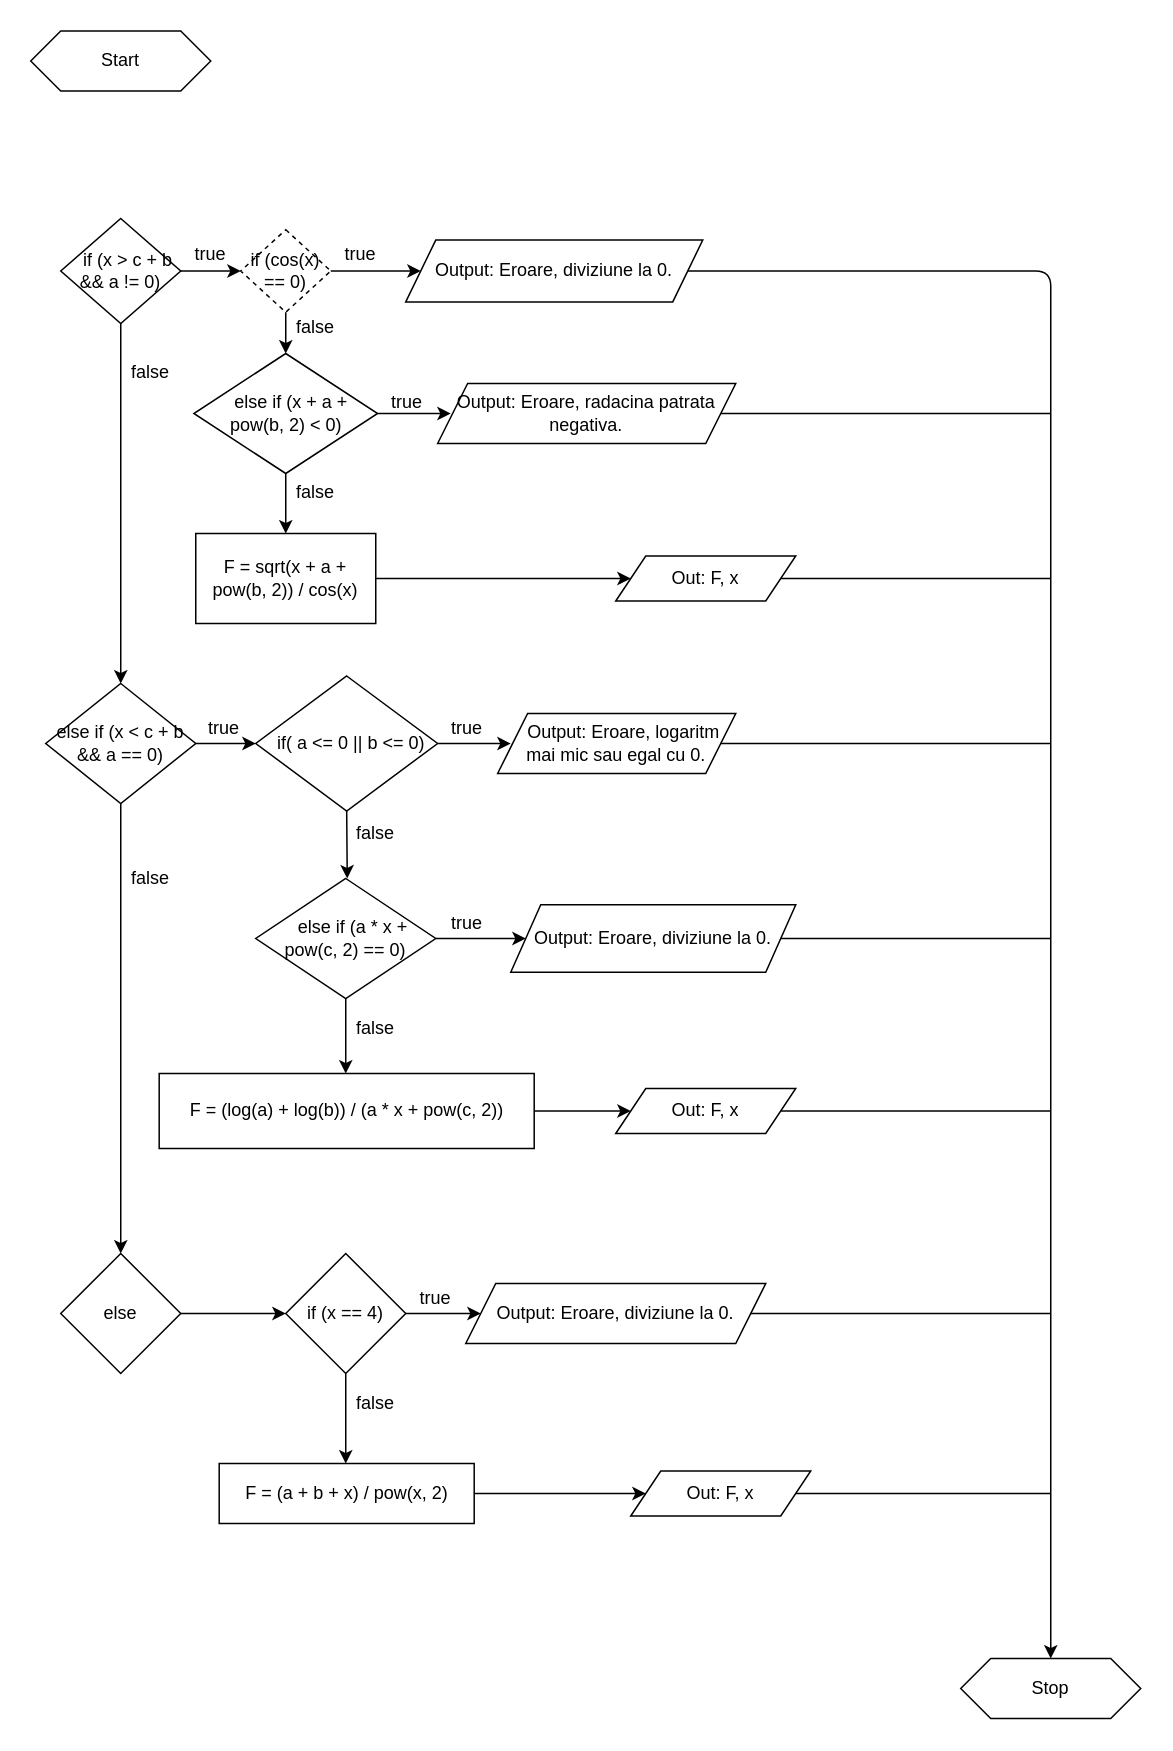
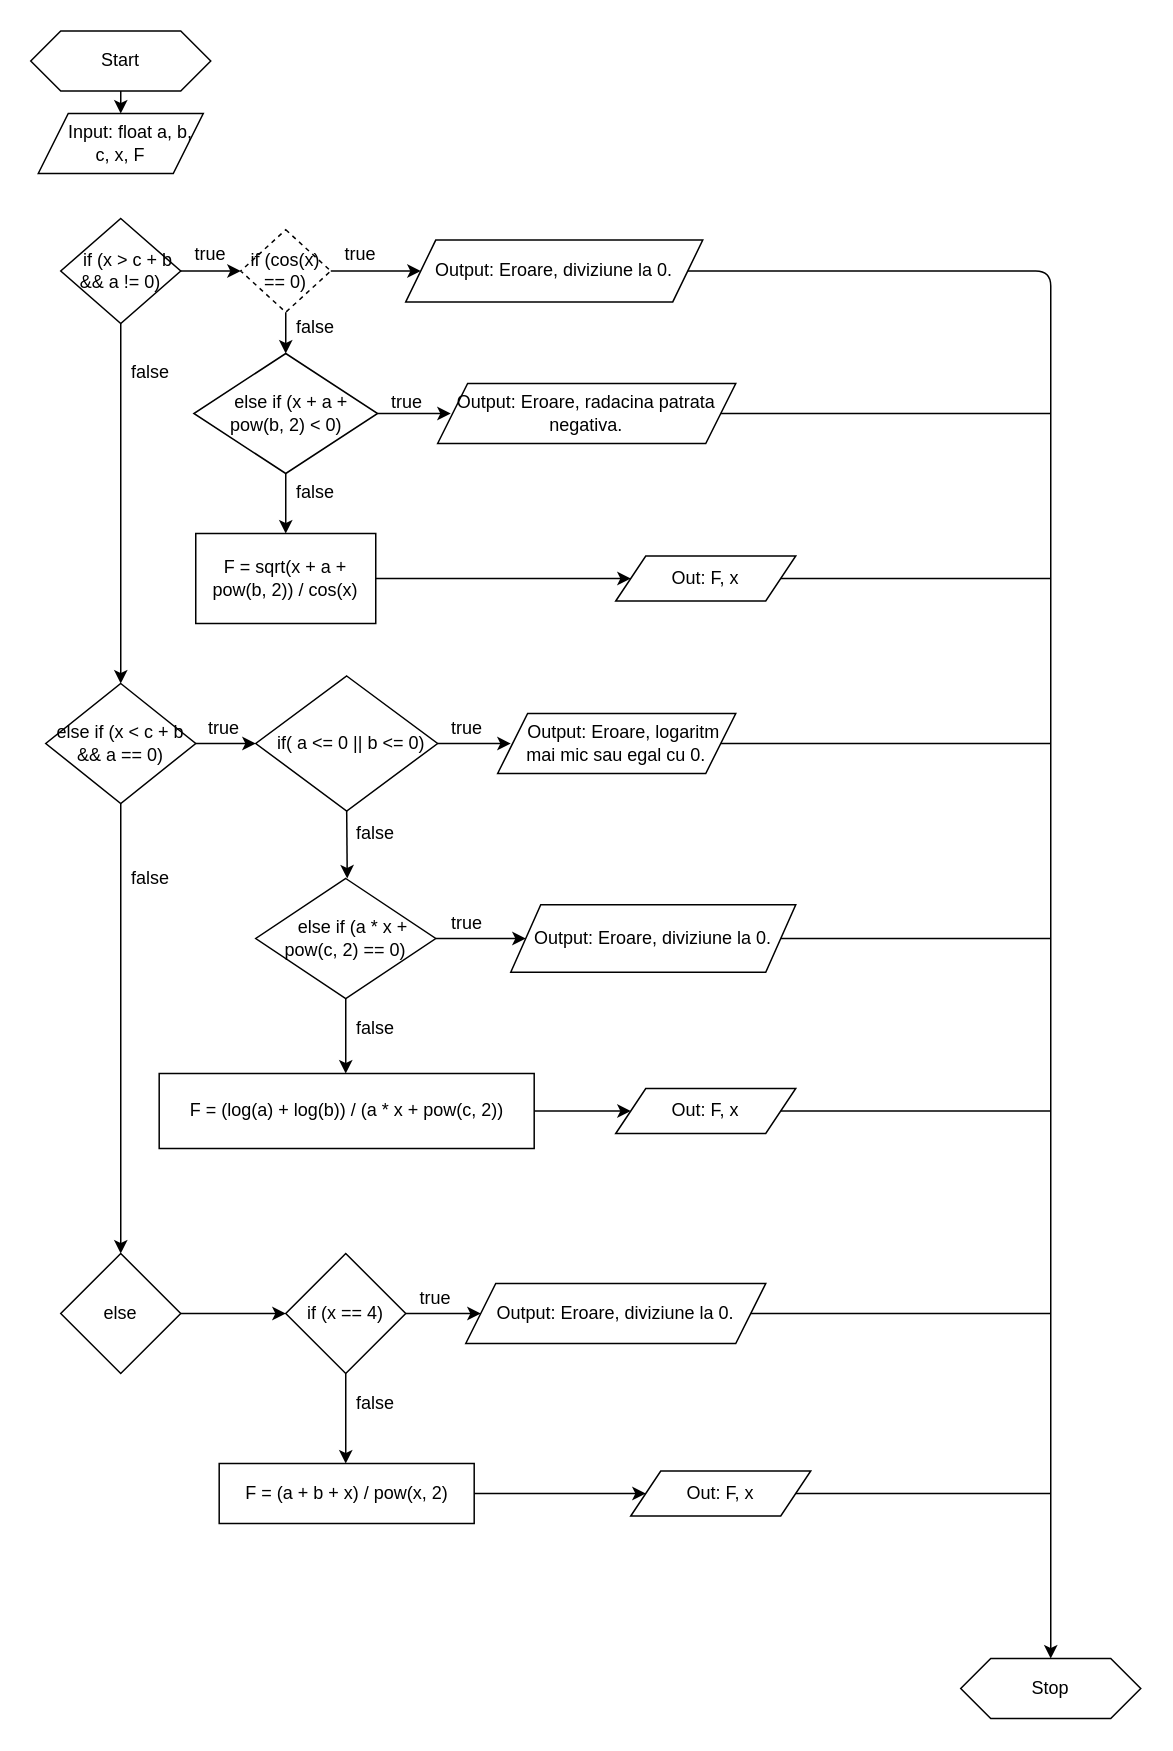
none -> (121, 97)
none -> (121, 143)
